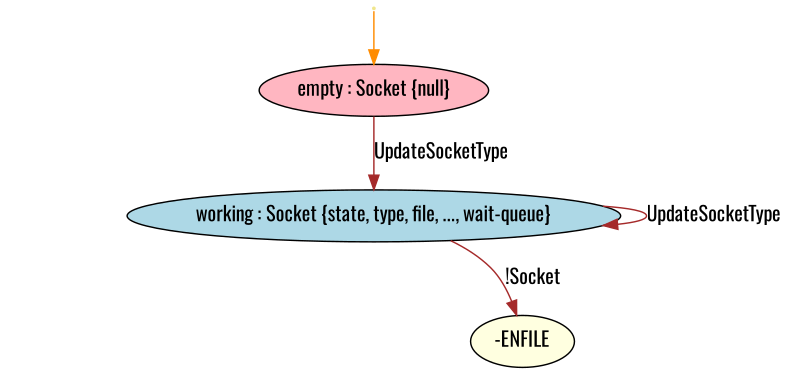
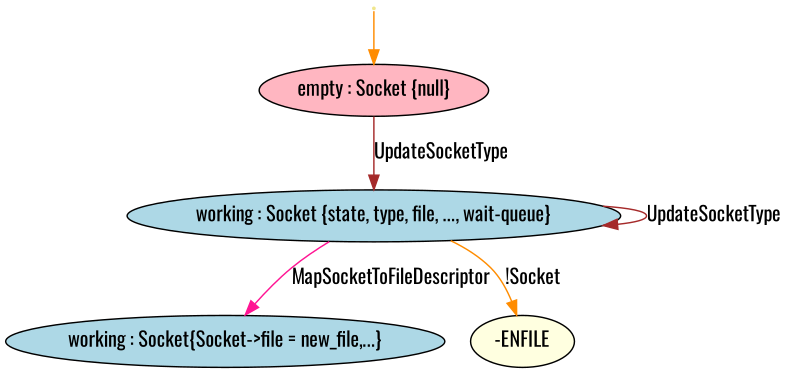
(488, 265) -> (488, 265)
none -> (225, 341)
